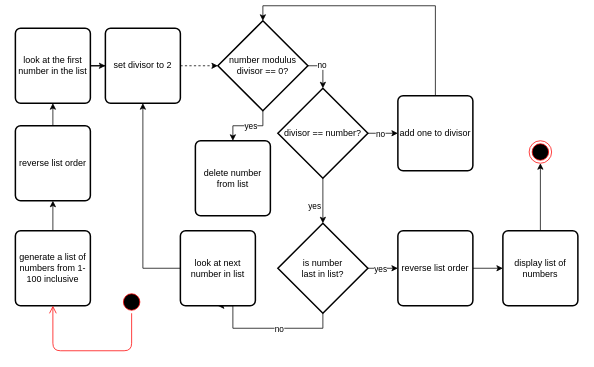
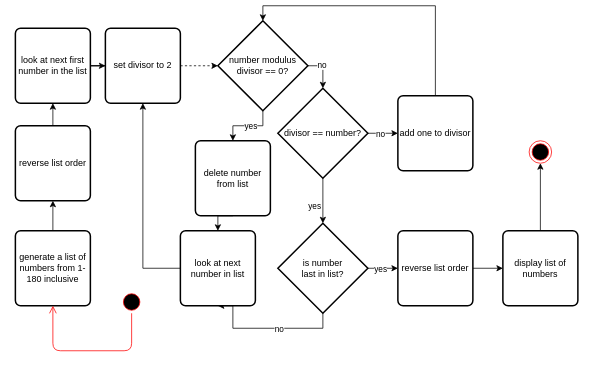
(53, 66) -> (53, 66)
none -> (218, 224)
(53, 268) -> (53, 268)
